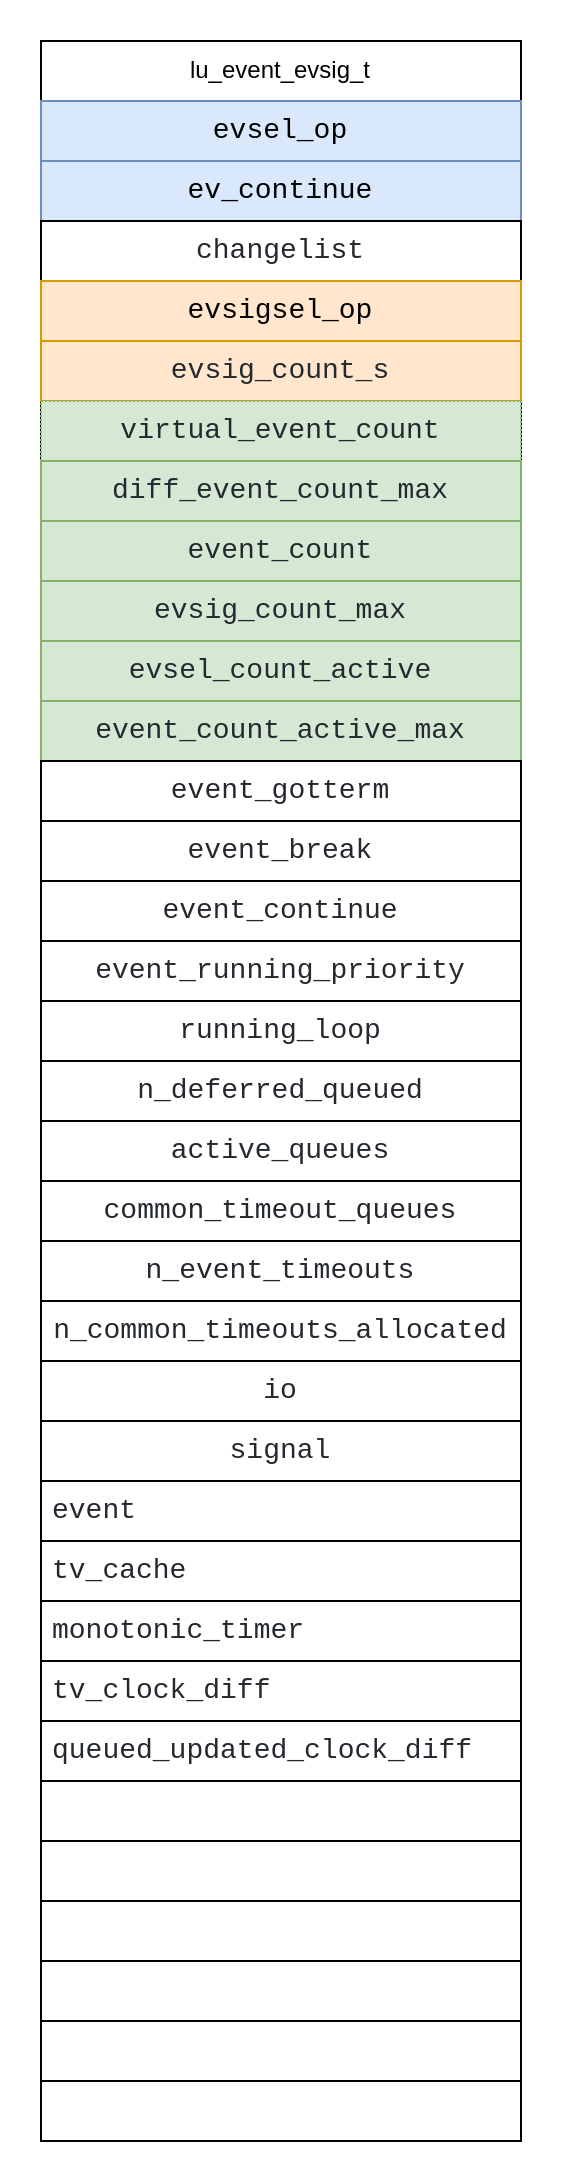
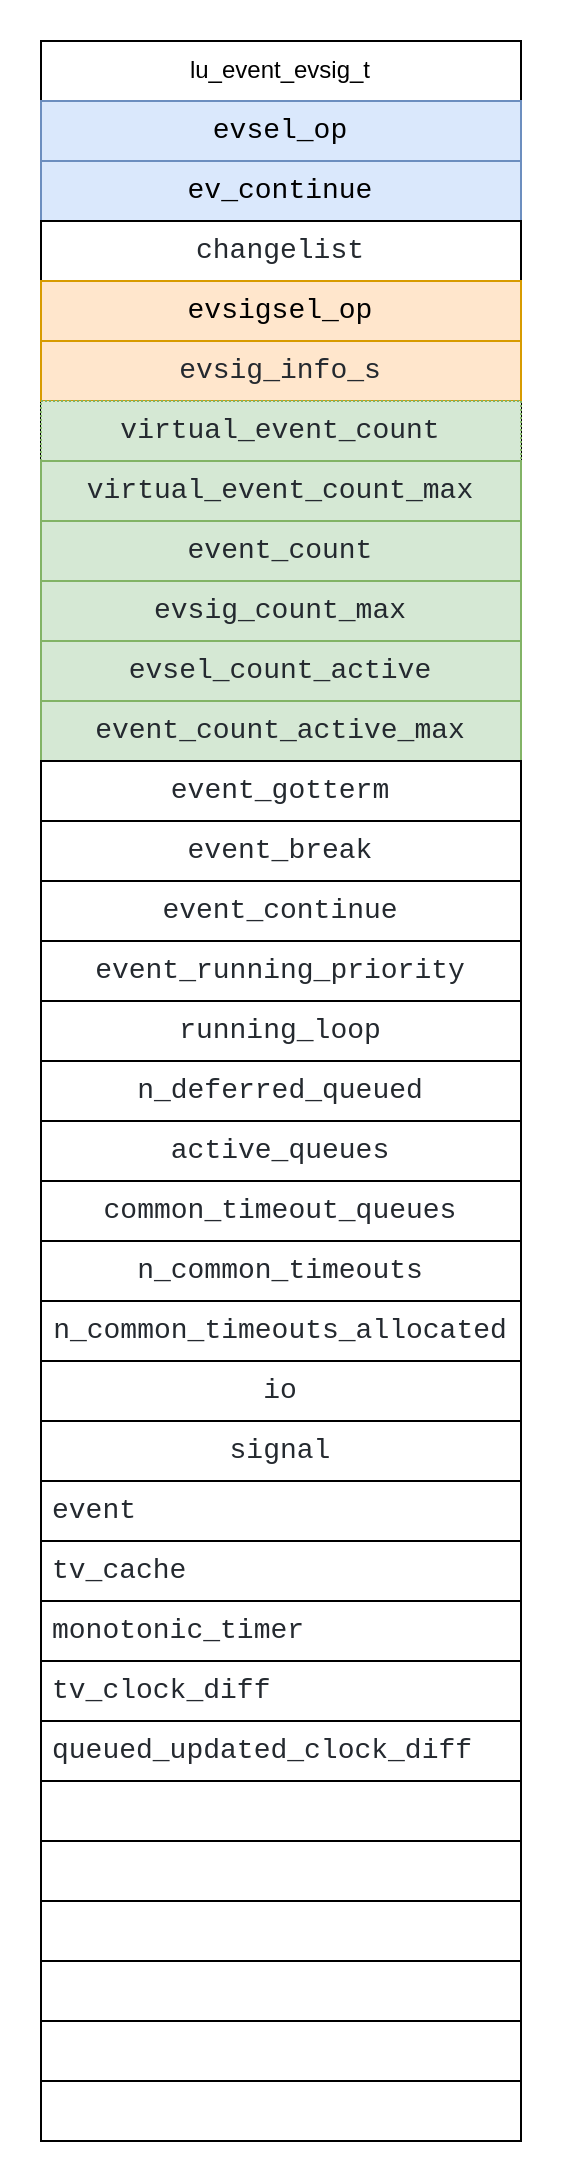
(281, 371) -> (281, 371)
(281, 491) -> (281, 491)
(281, 1271) -> (281, 1271)
